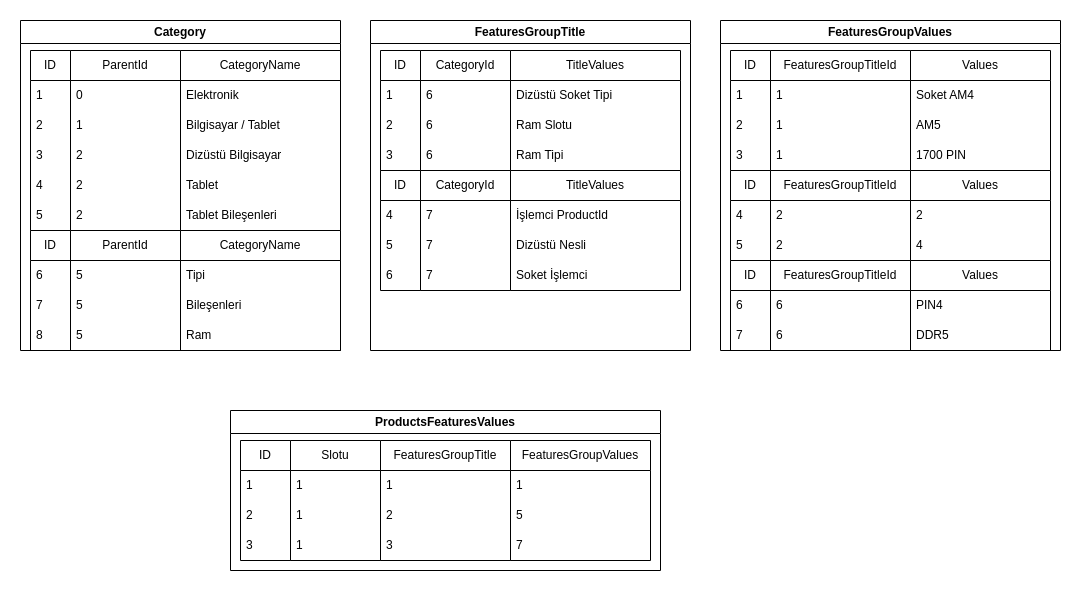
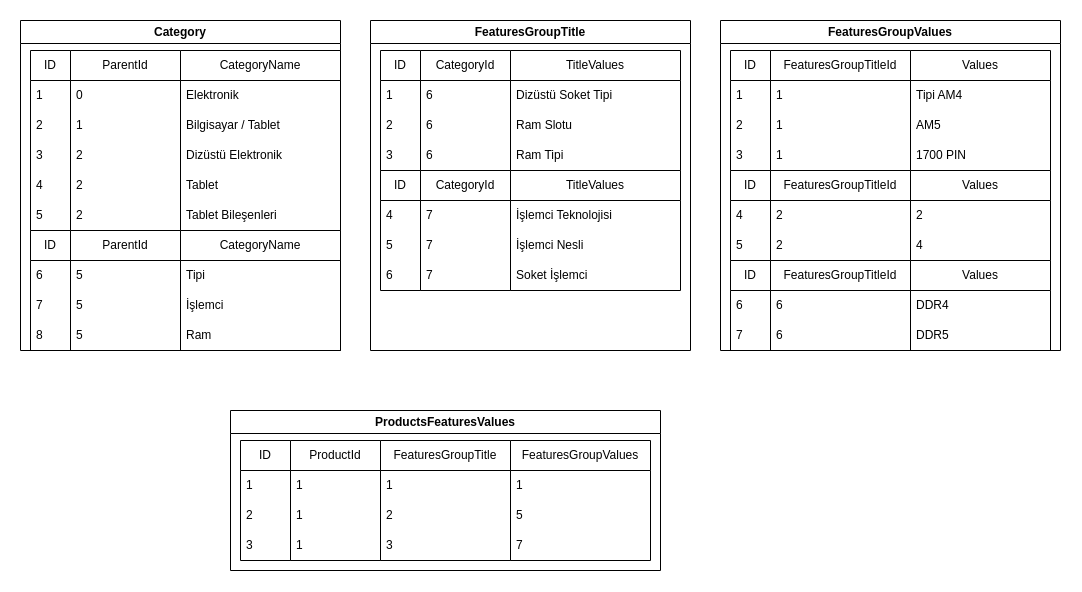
(945, 96) -> (939, 96)
(239, 156) -> (241, 156)
(569, 216) -> (571, 216)
(554, 246) -> (552, 246)
(217, 306) -> (207, 306)
(930, 306) -> (930, 306)
(336, 456) -> (336, 456)
